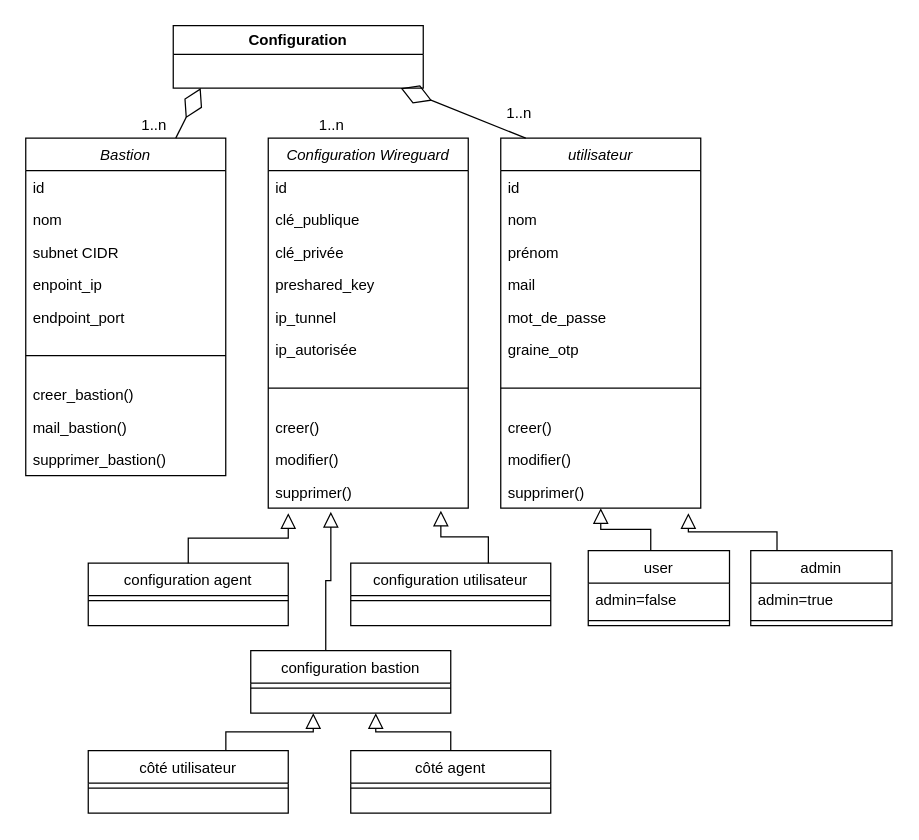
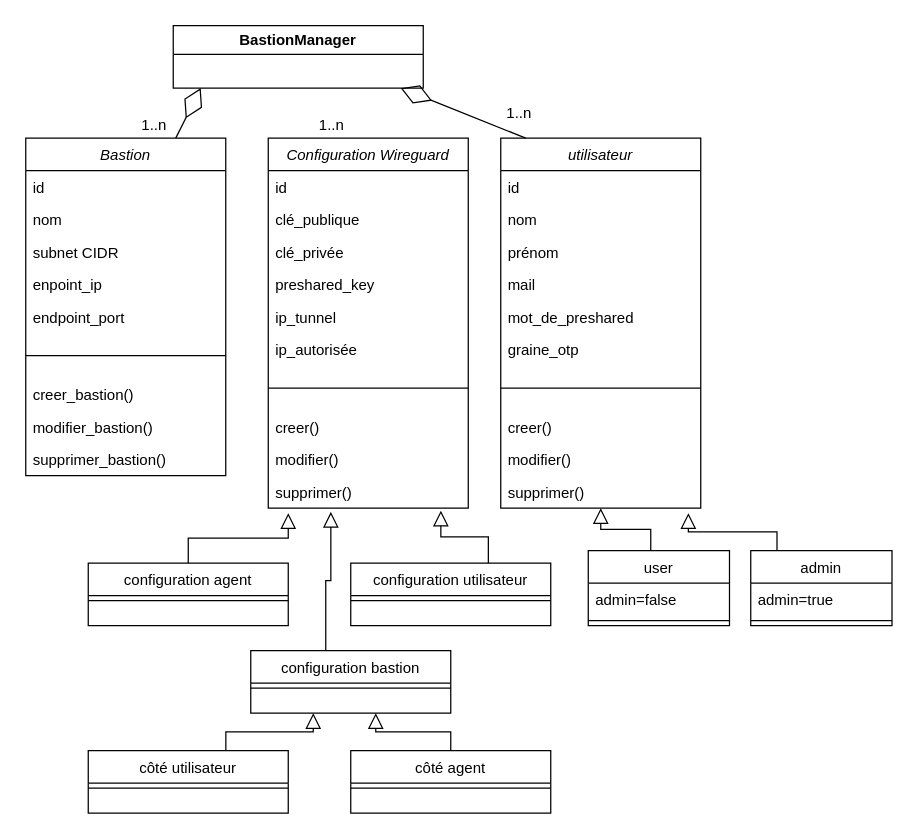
(298, 41) -> (298, 41)
(558, 318) -> (575, 318)
(85, 428) -> (102, 428)
